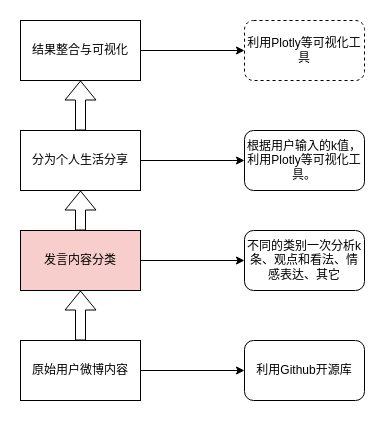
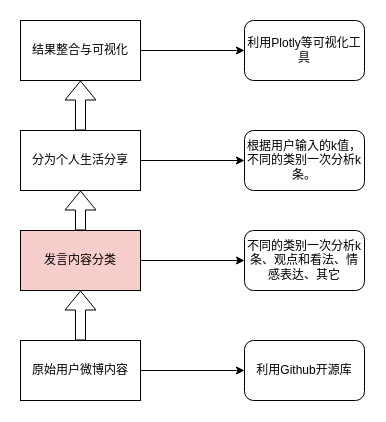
(305, 51) -> (305, 51)
(305, 161) -> (305, 161)
